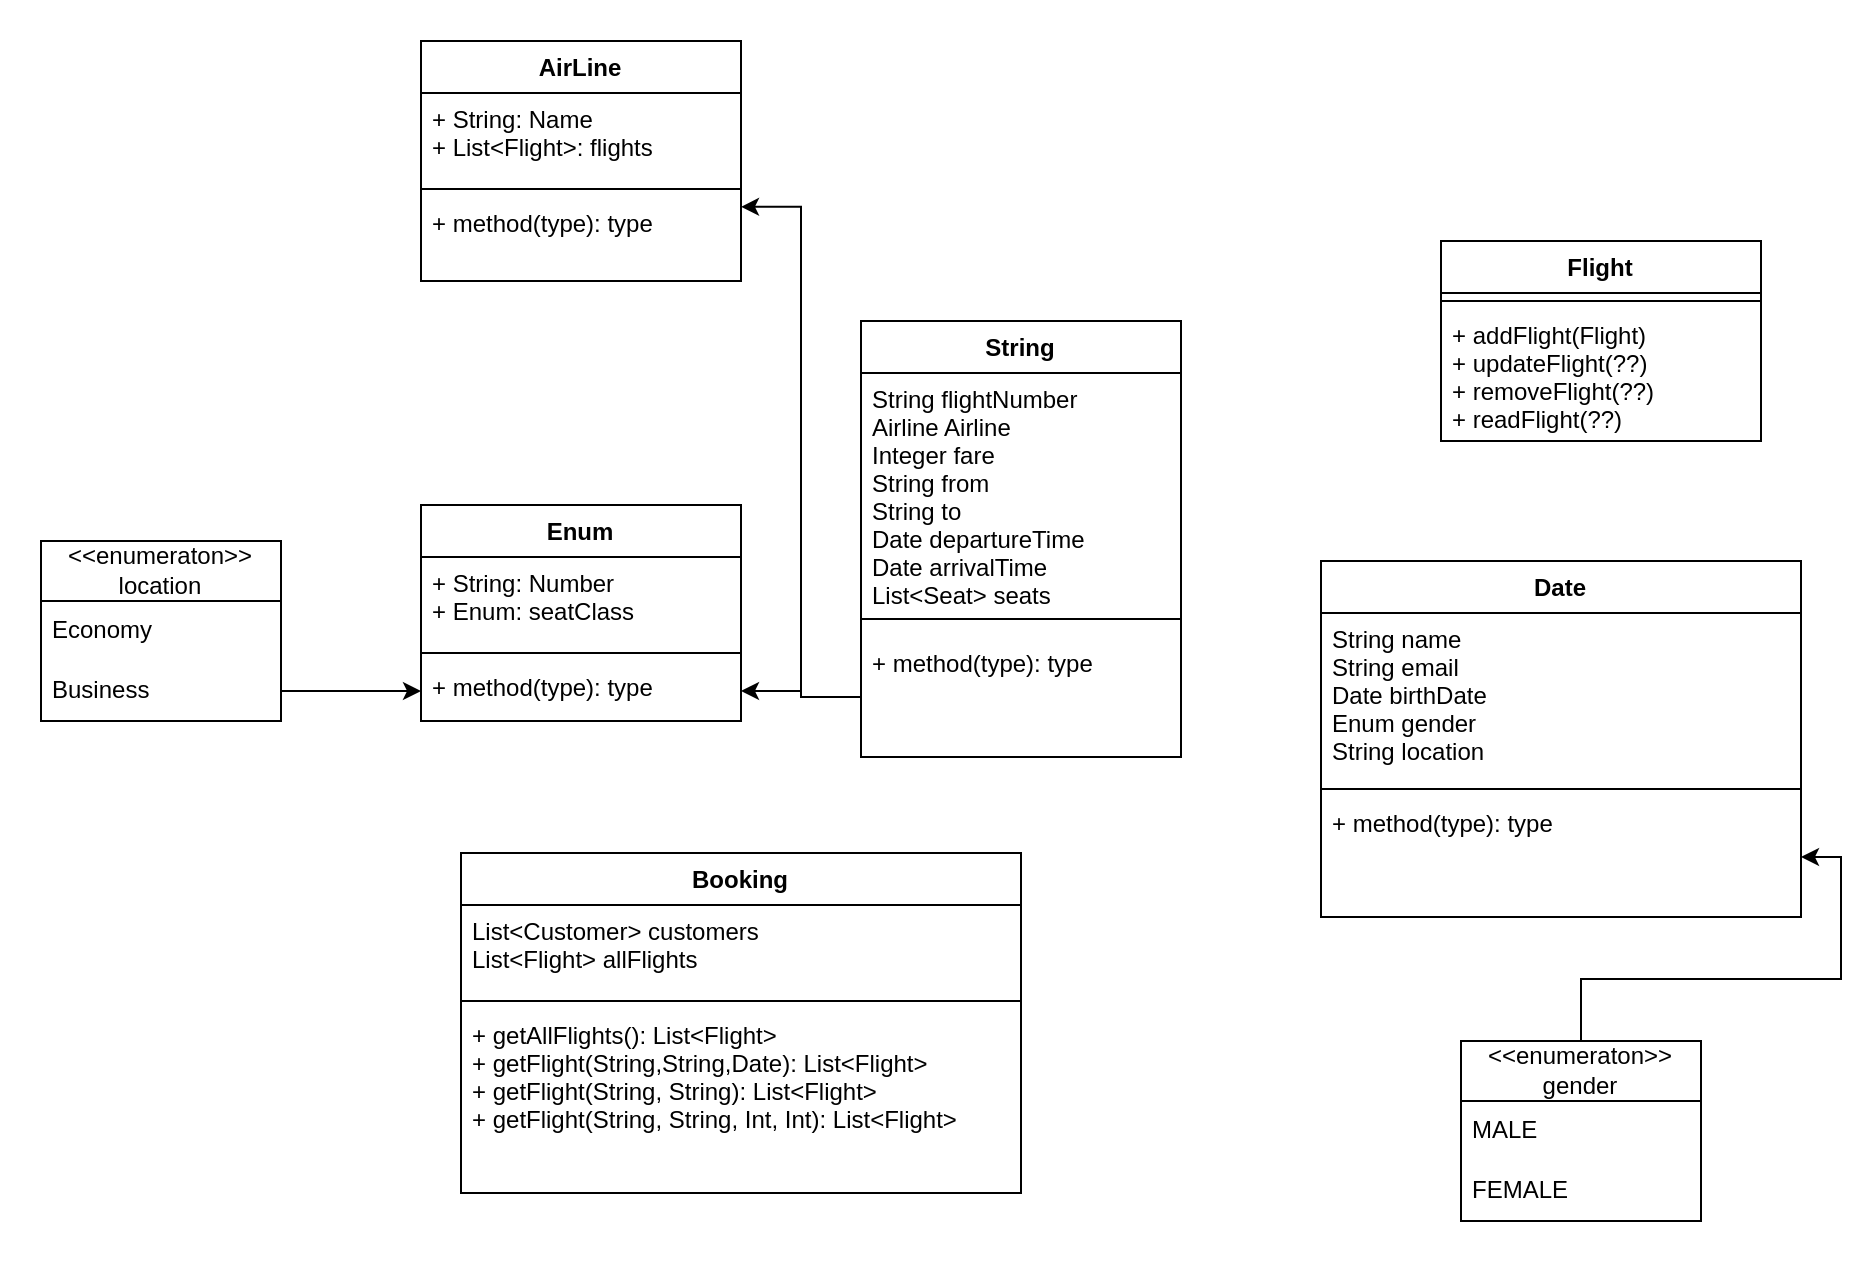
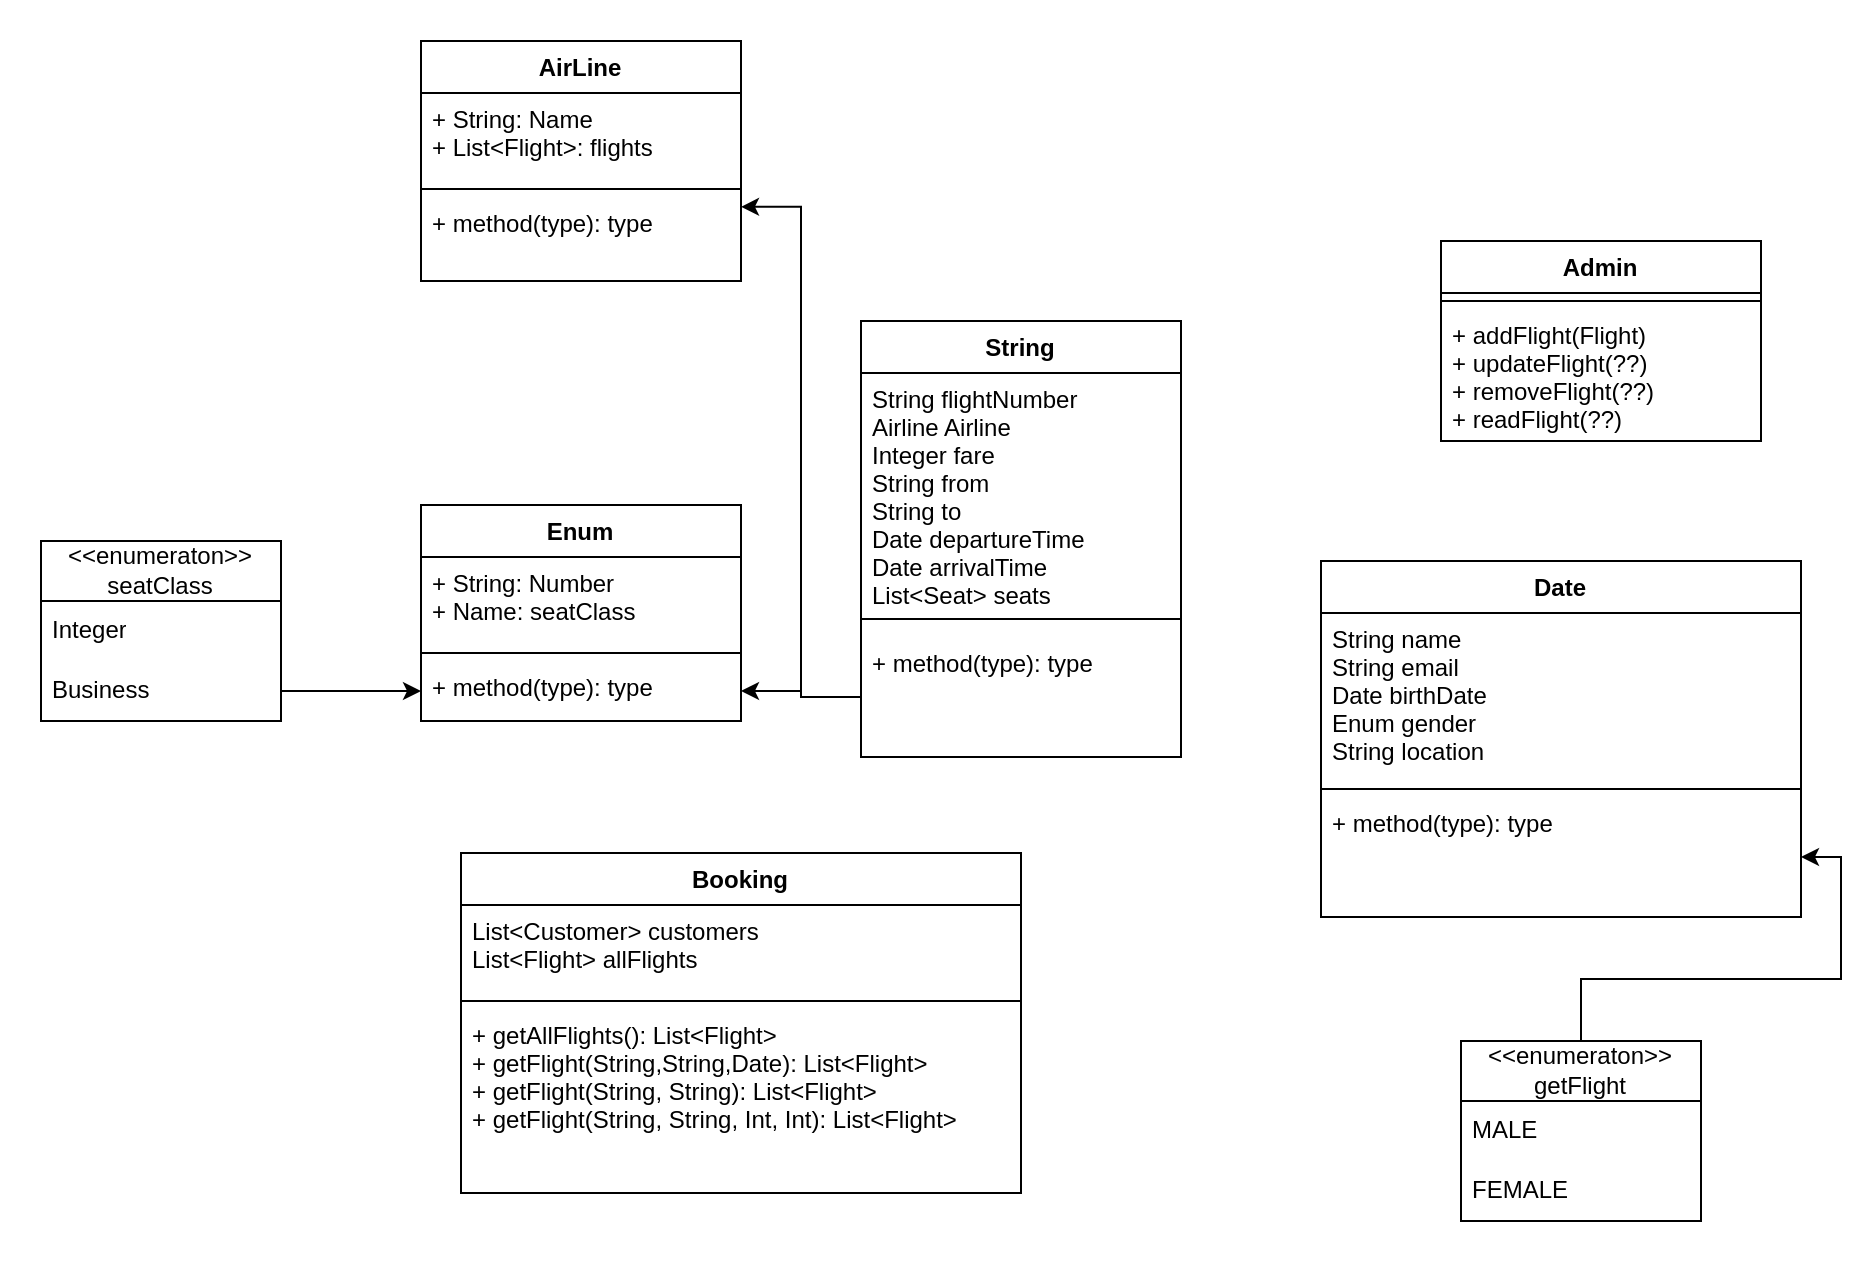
(1600, 268) -> (1600, 268)
(161, 571) -> (161, 571)
(527, 584) -> (527, 584)
(100, 631) -> (100, 631)
(1581, 1071) -> (1581, 1071)
